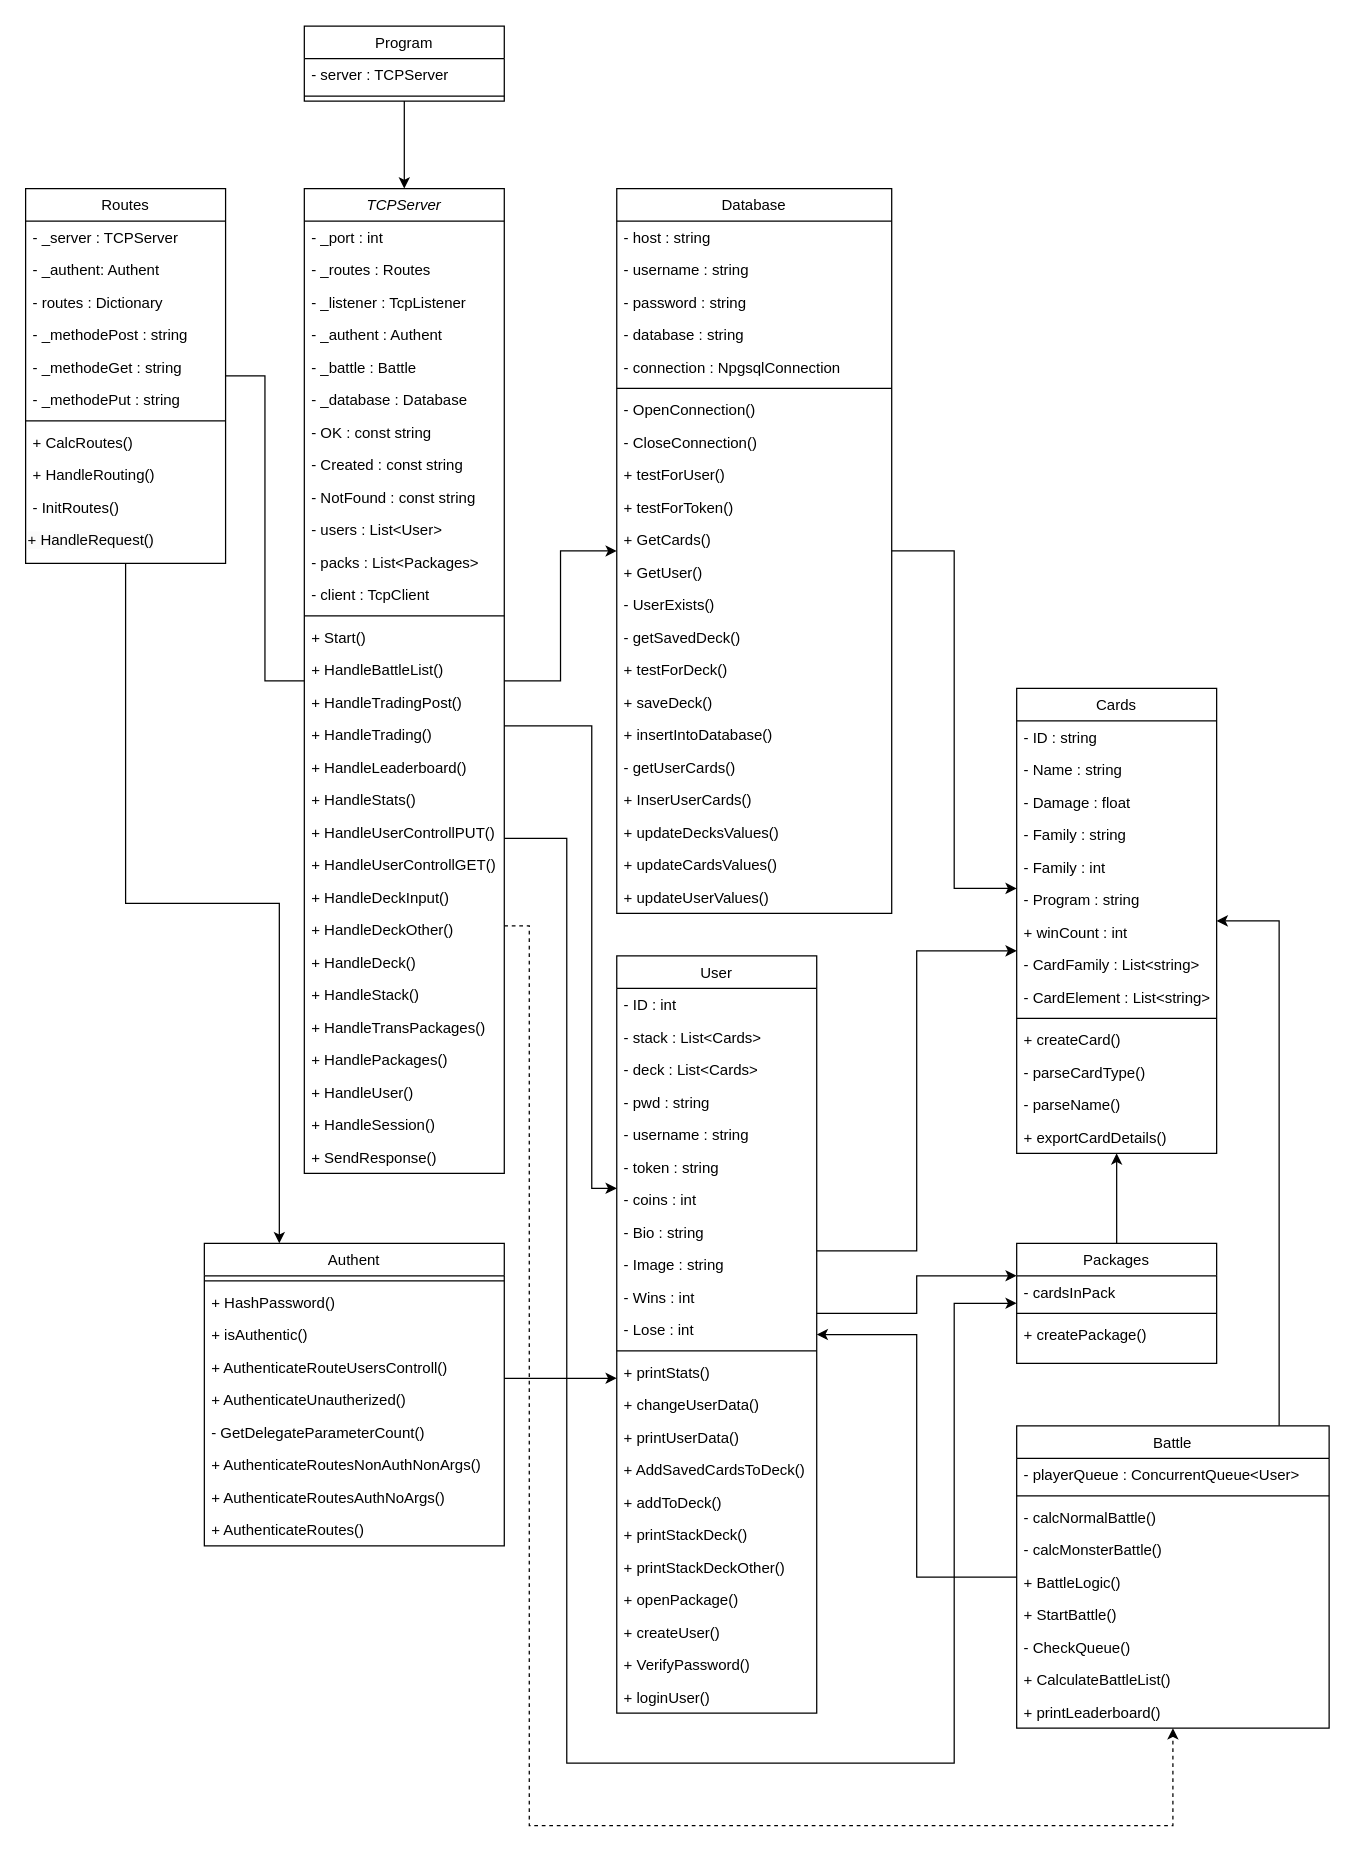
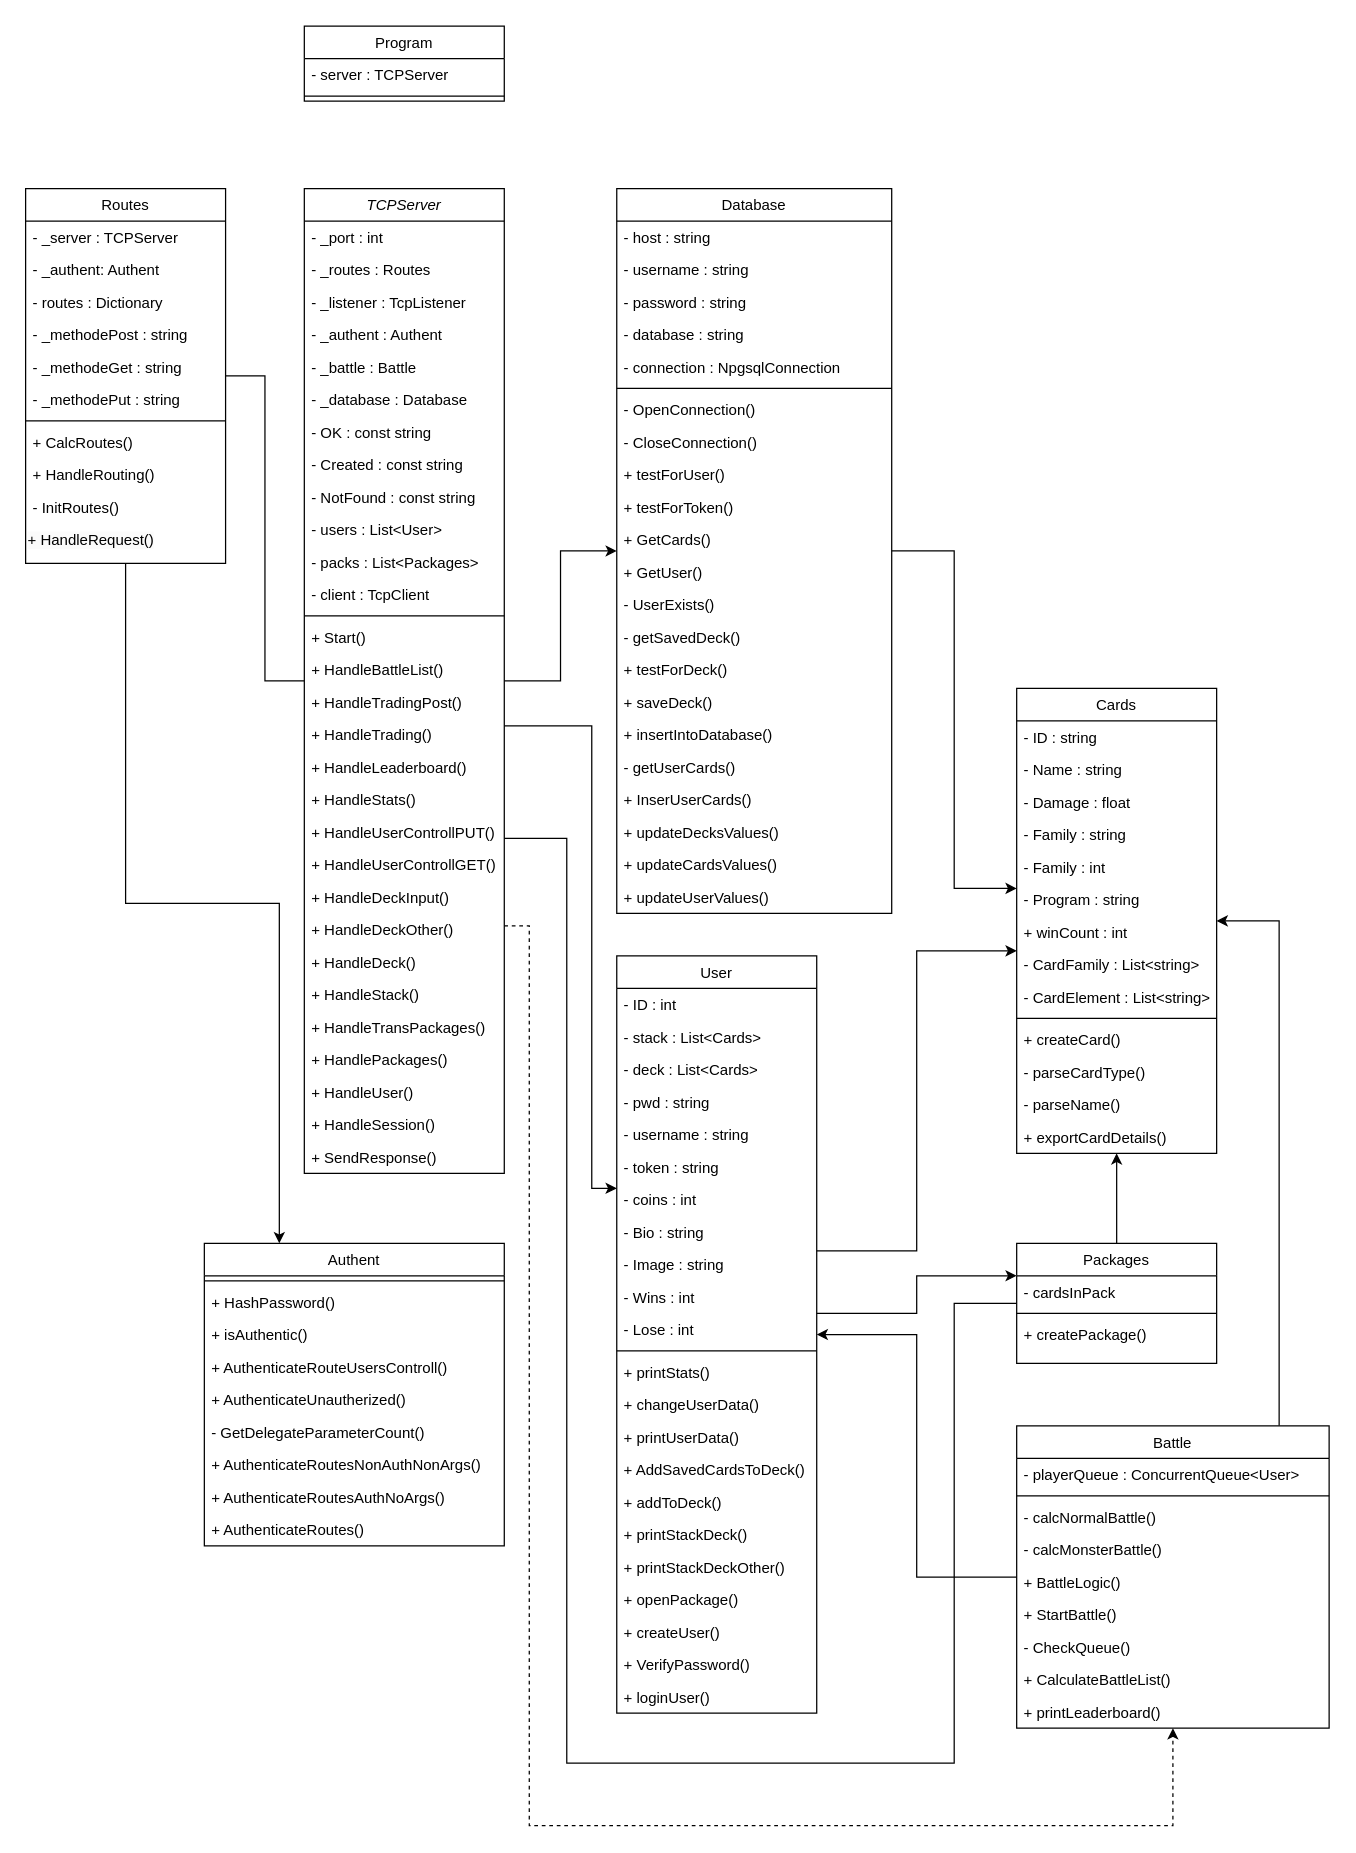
(404, 141) -> none
(1007, 1303) -> (1009, 1303)
(558, 1378) -> none
